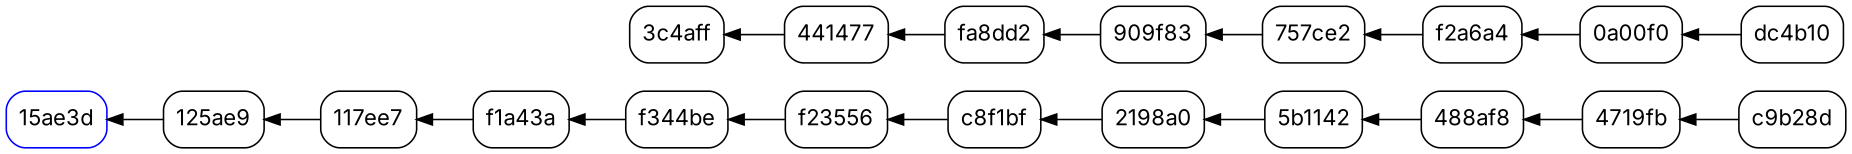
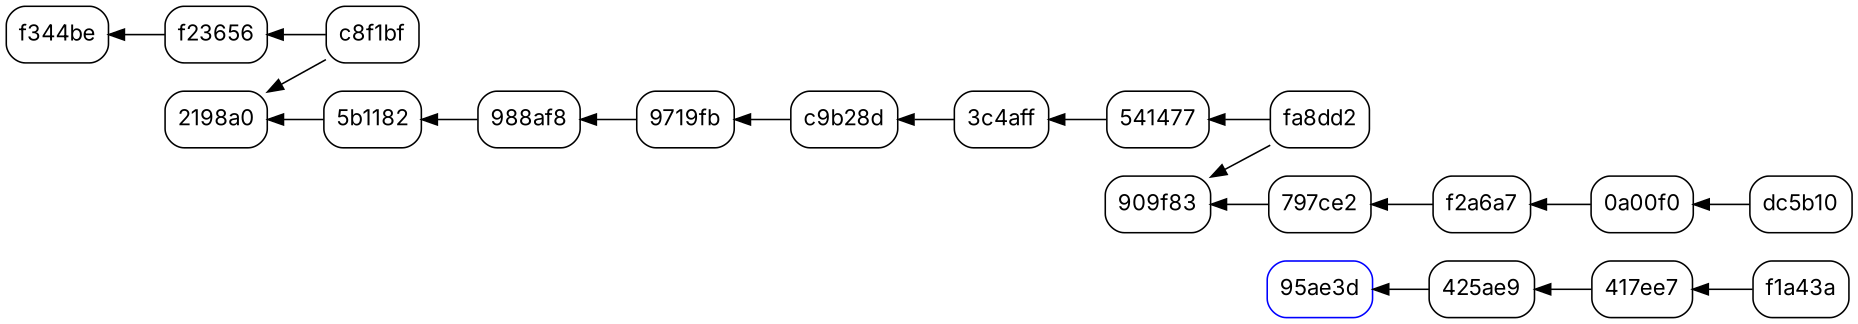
(836, 35) -> (1158, 119)
(1080, 35) -> (1248, 157)
(1314, 35) -> (1320, 204)
(1472, 35) -> (1482, 204)
(1792, 35) -> (1801, 204)
(57, 119) -> (1320, 289)
(214, 119) -> (1482, 289)
(369, 119) -> (1642, 289)
(605, 119) -> none
(836, 119) -> (216, 35)
none -> (934, 119)
(1079, 119) -> (304, 72)
(1314, 119) -> (373, 119)
(1472, 119) -> (529, 119)
(1631, 119) -> (685, 119)
